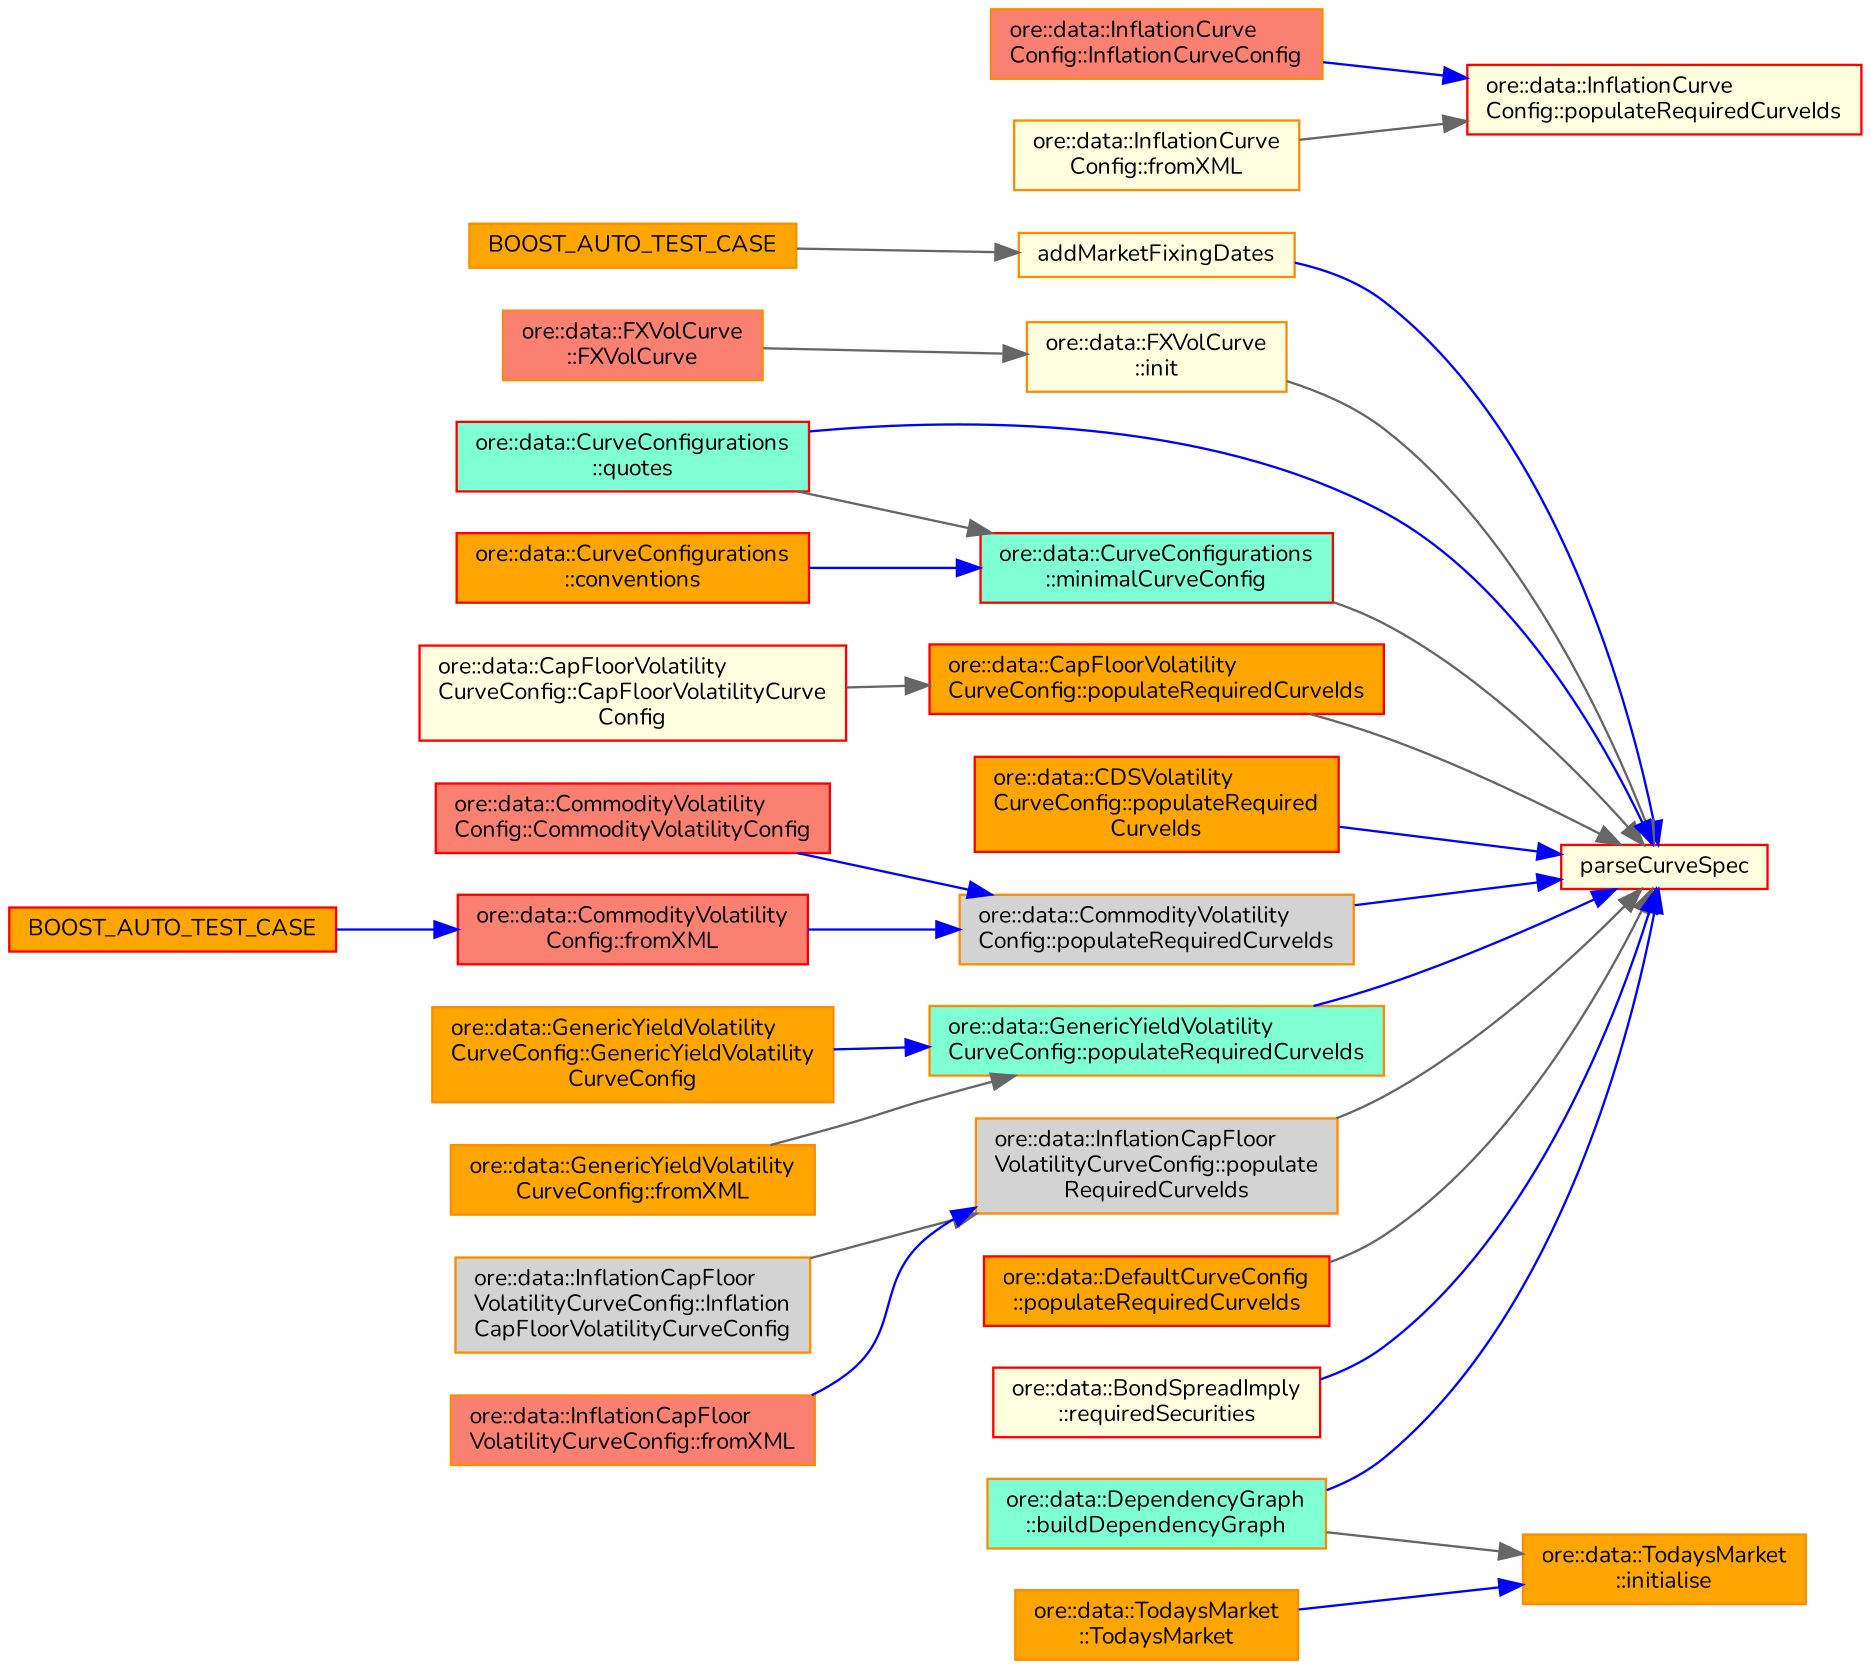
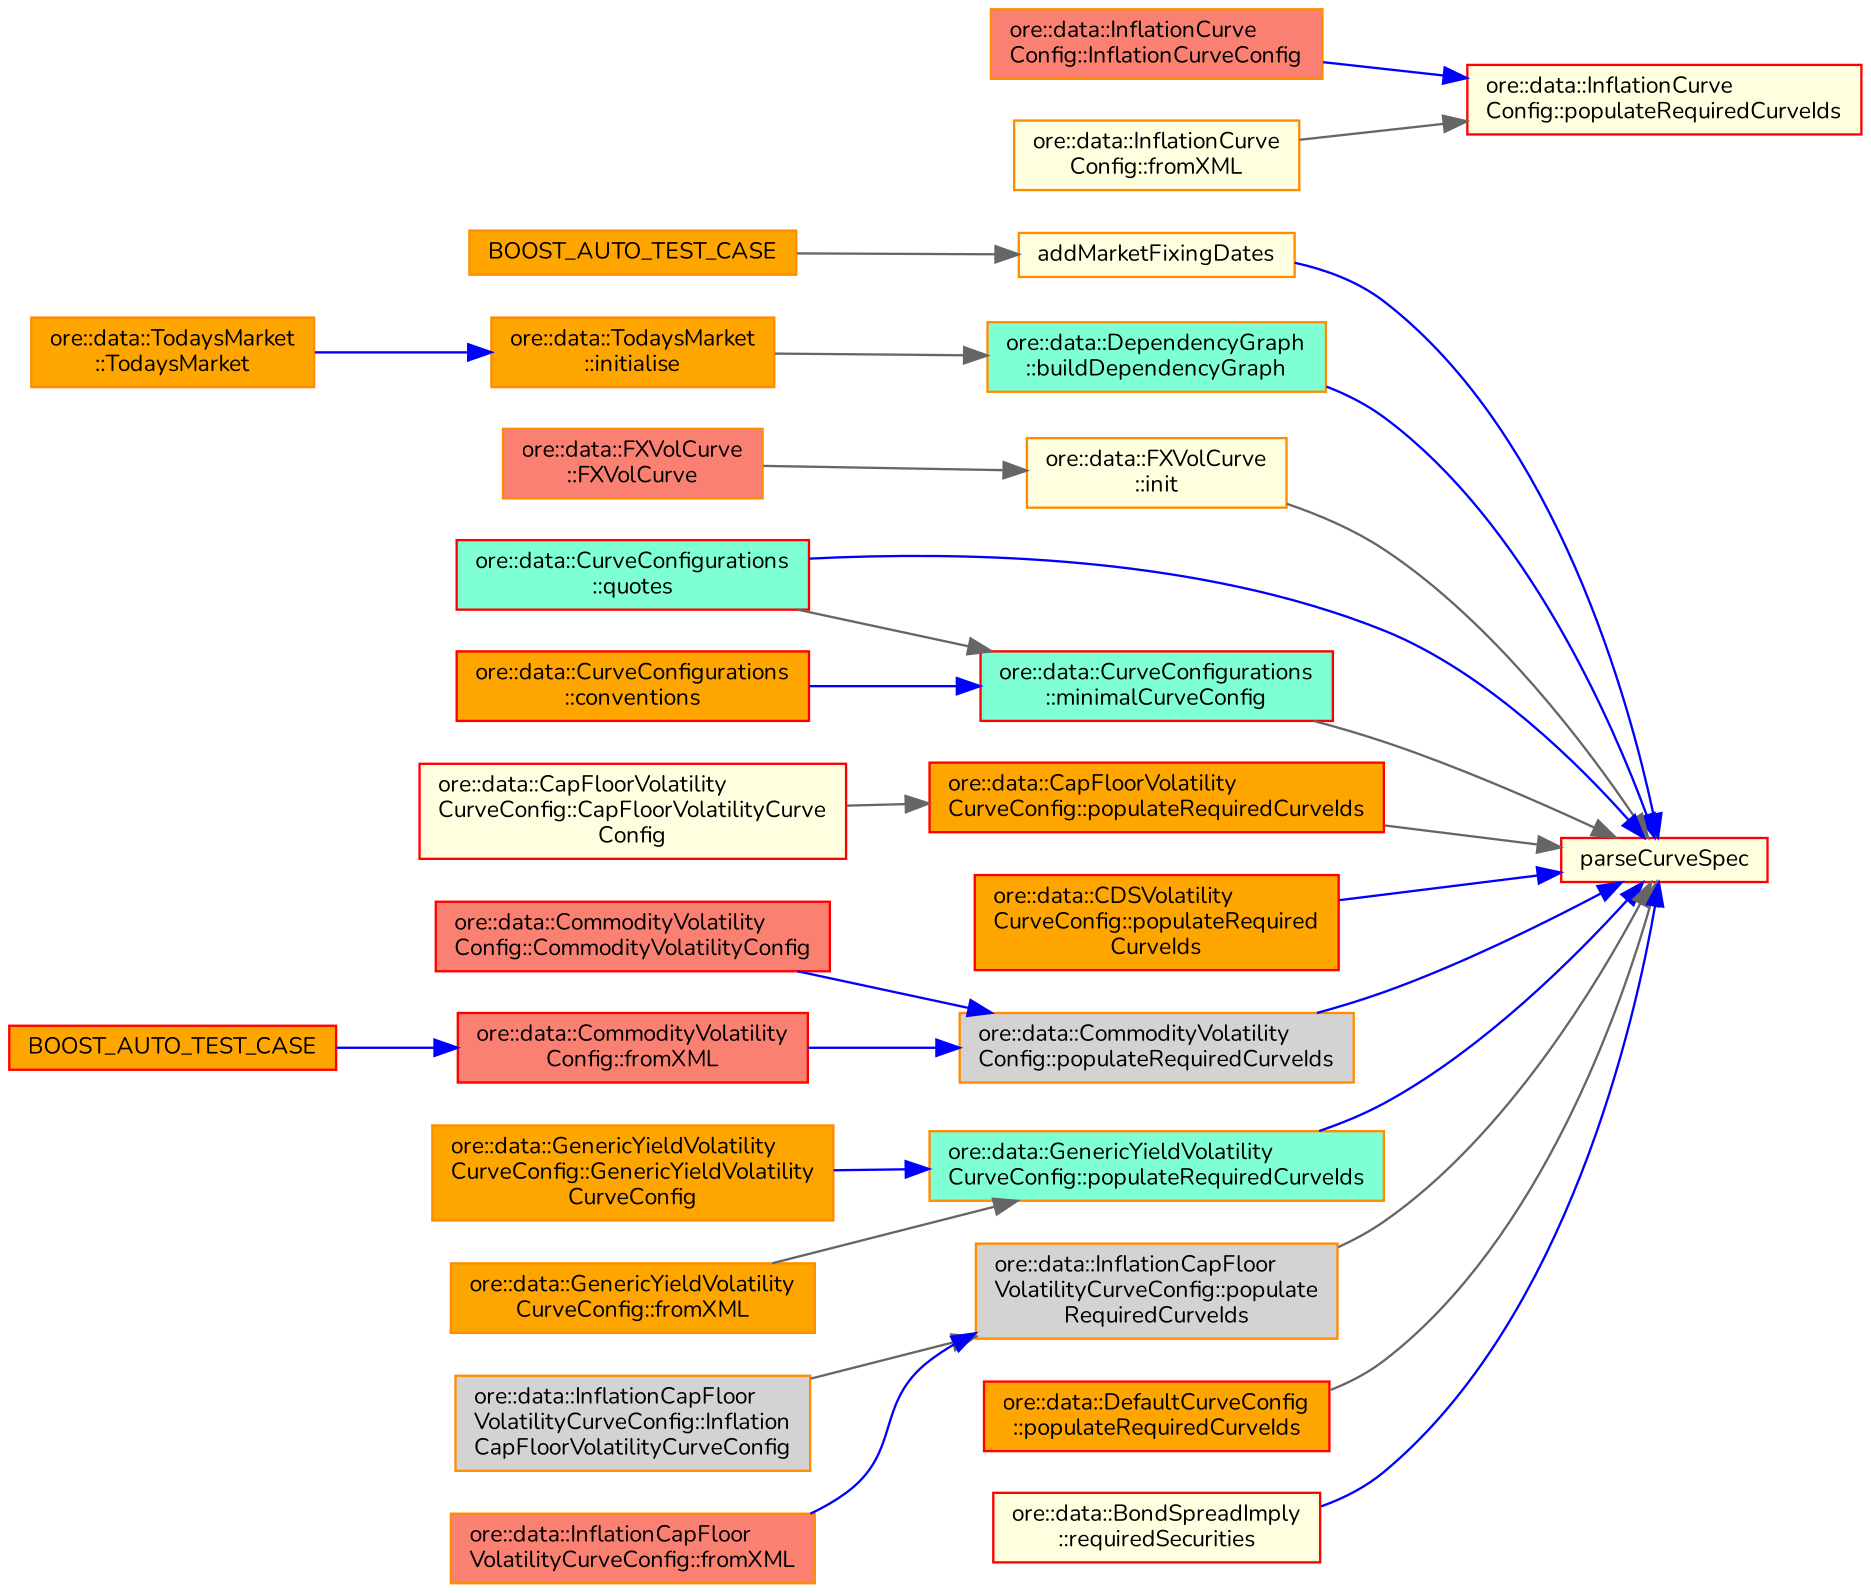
(1413, 1542) -> (869, 354)
